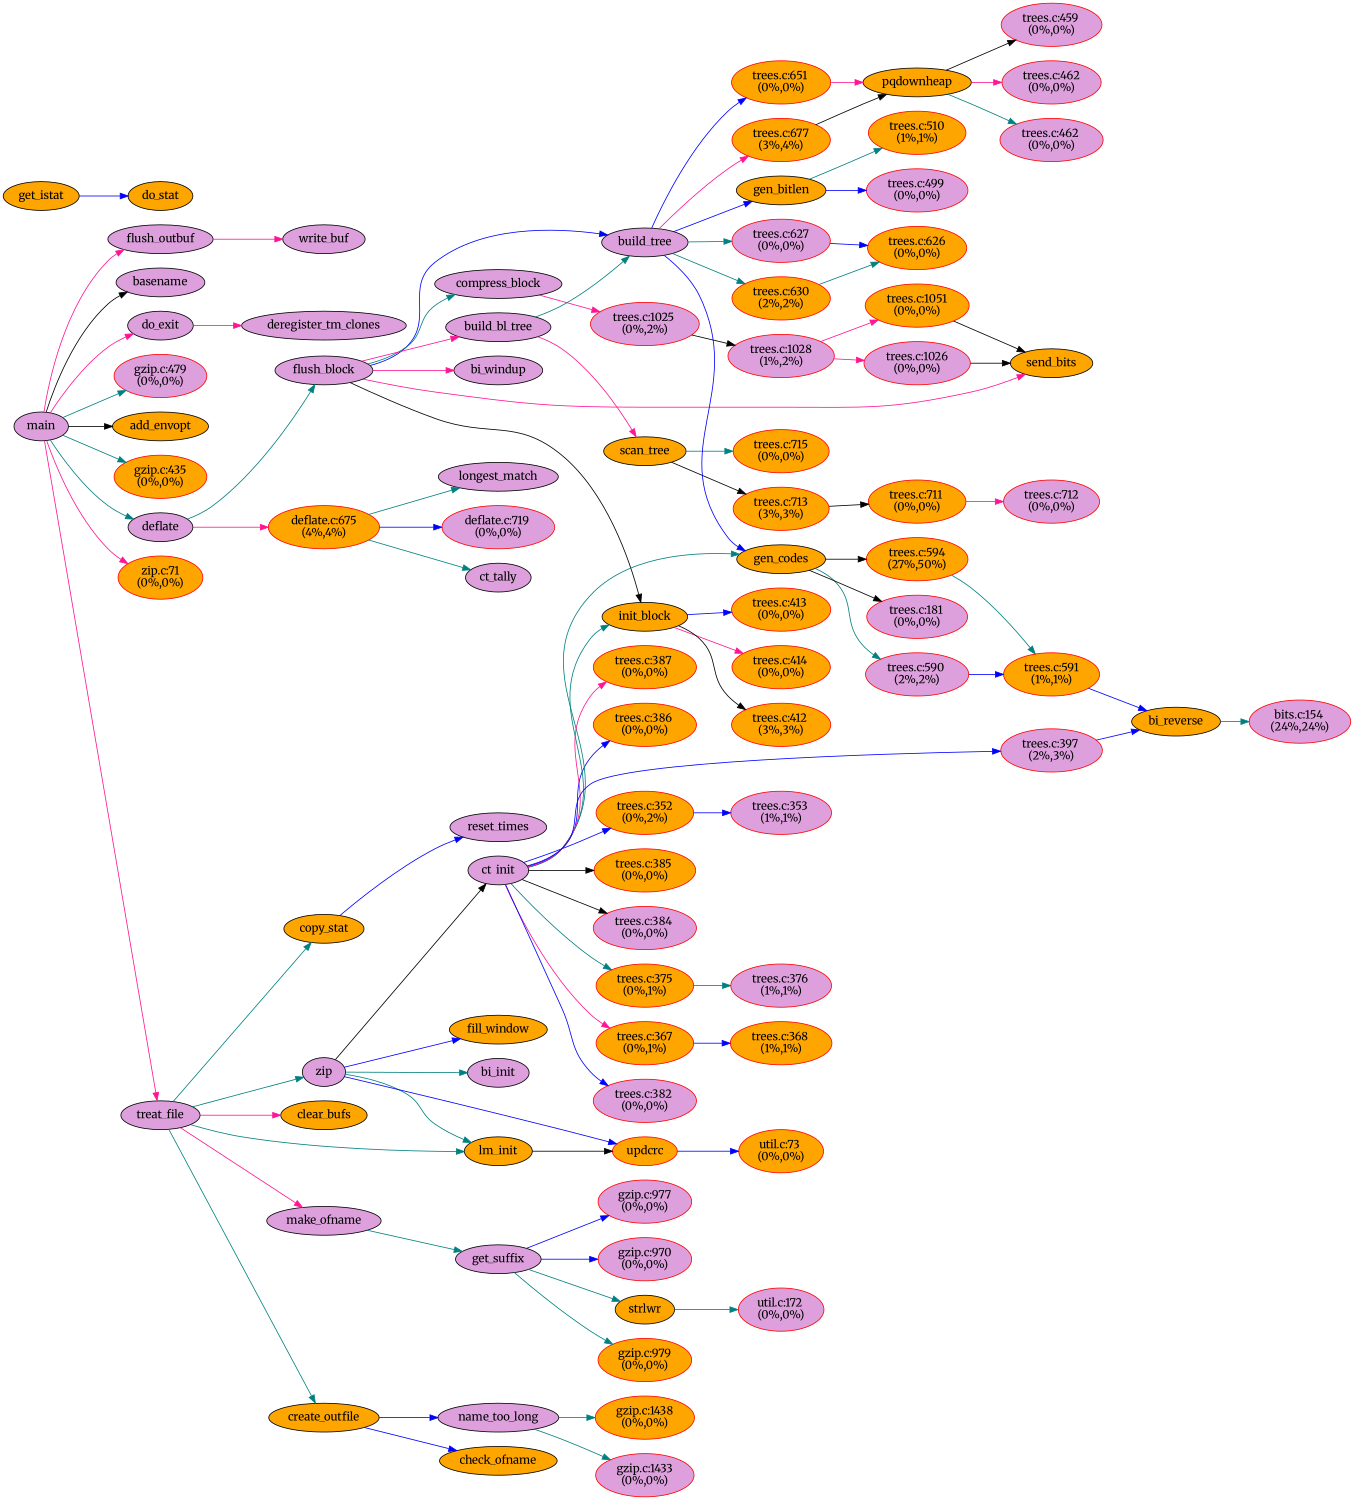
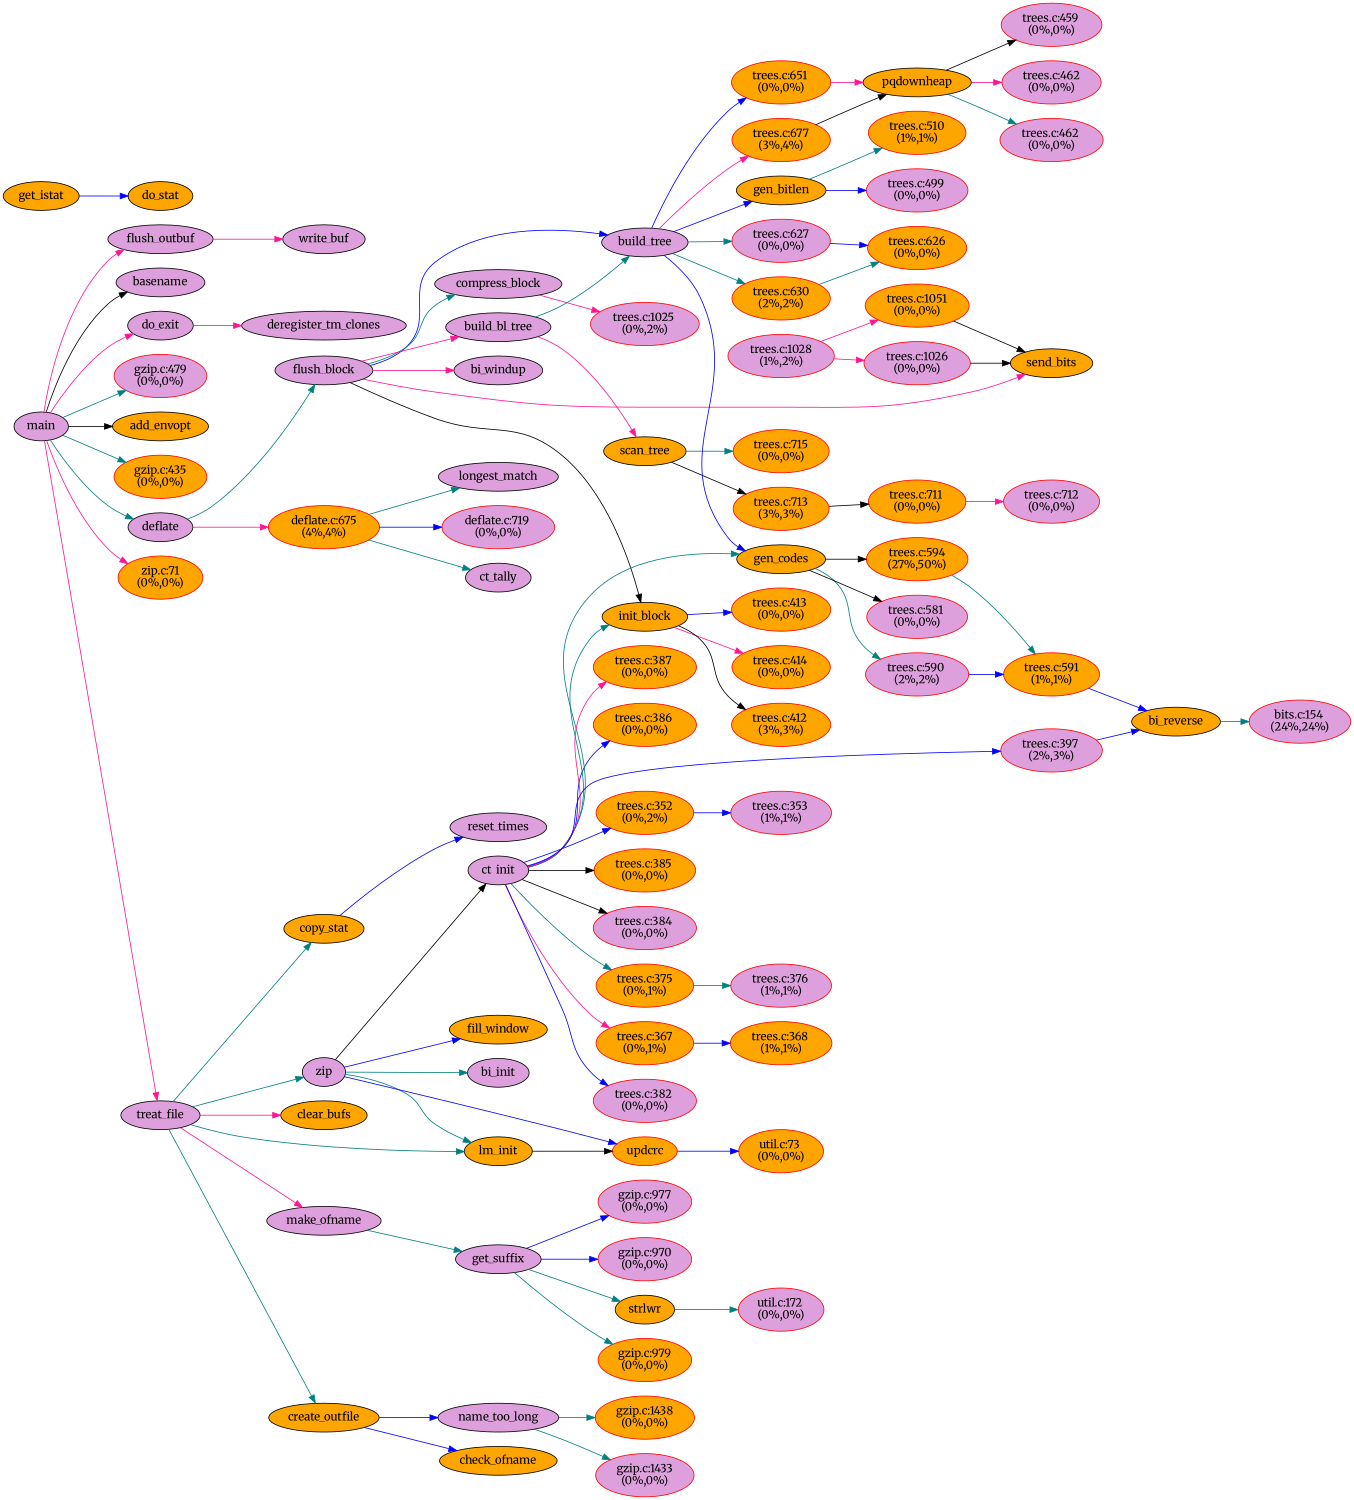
(707, 339) -> none
(917, 617) -> (917, 617)
